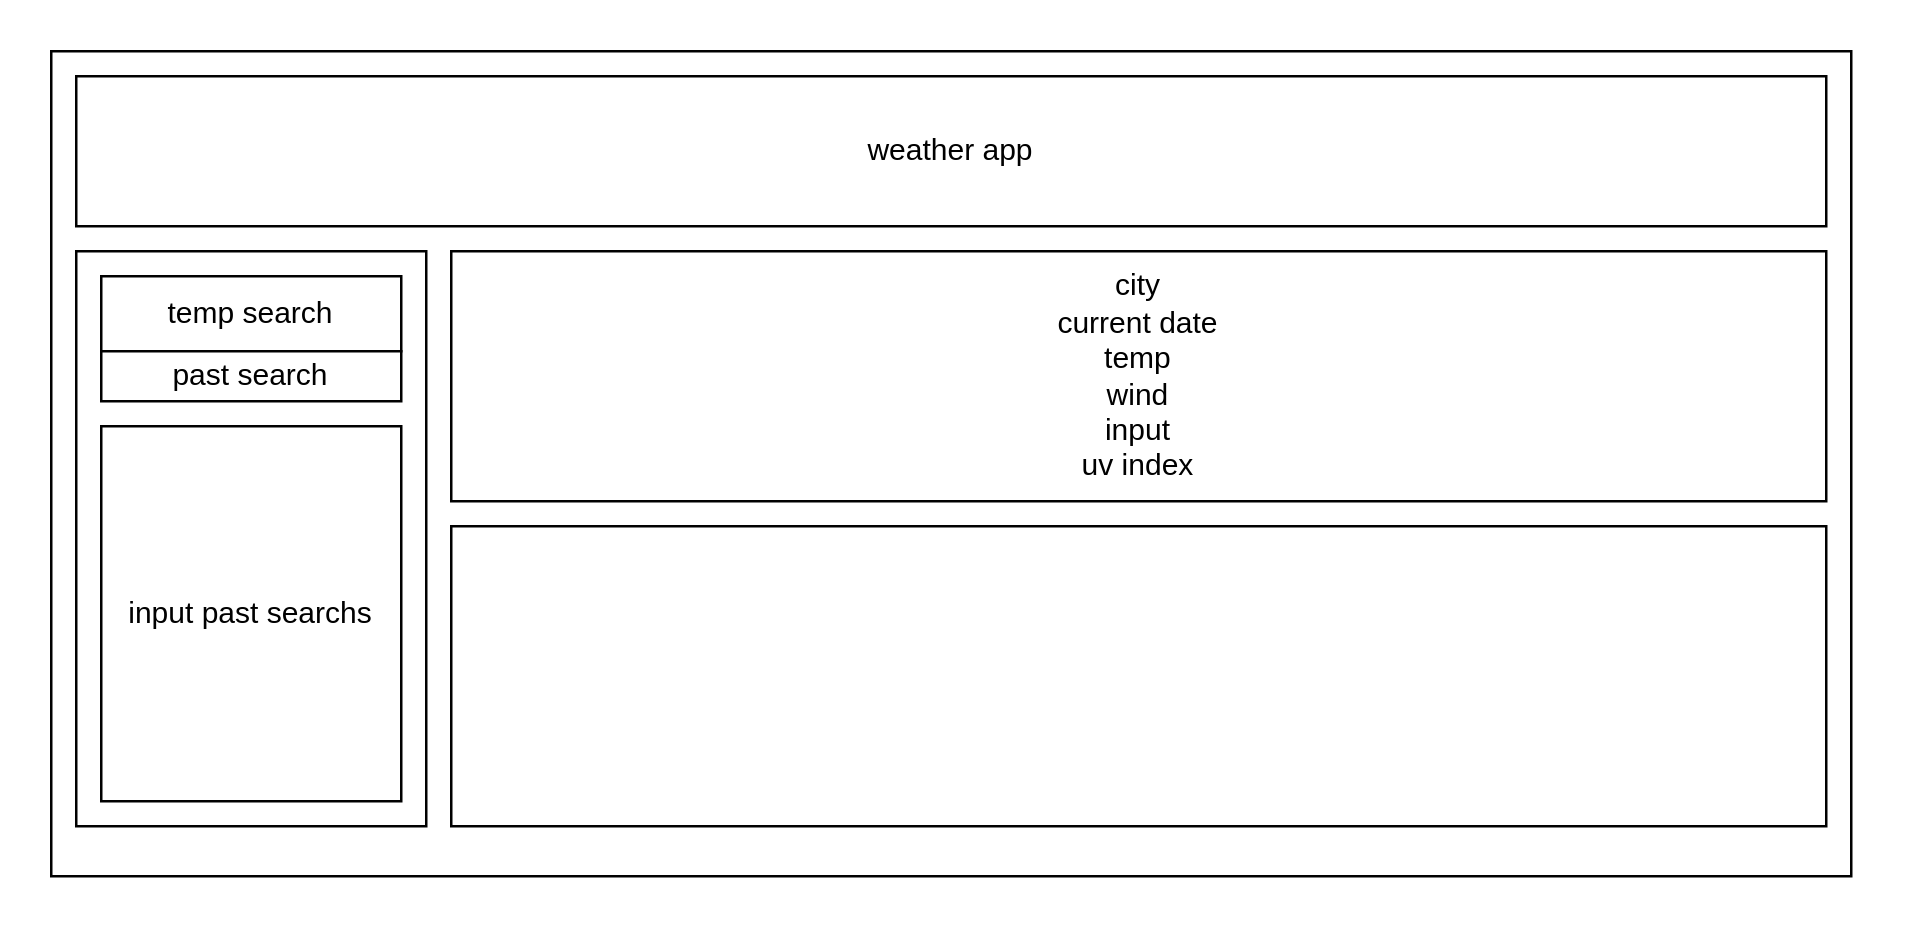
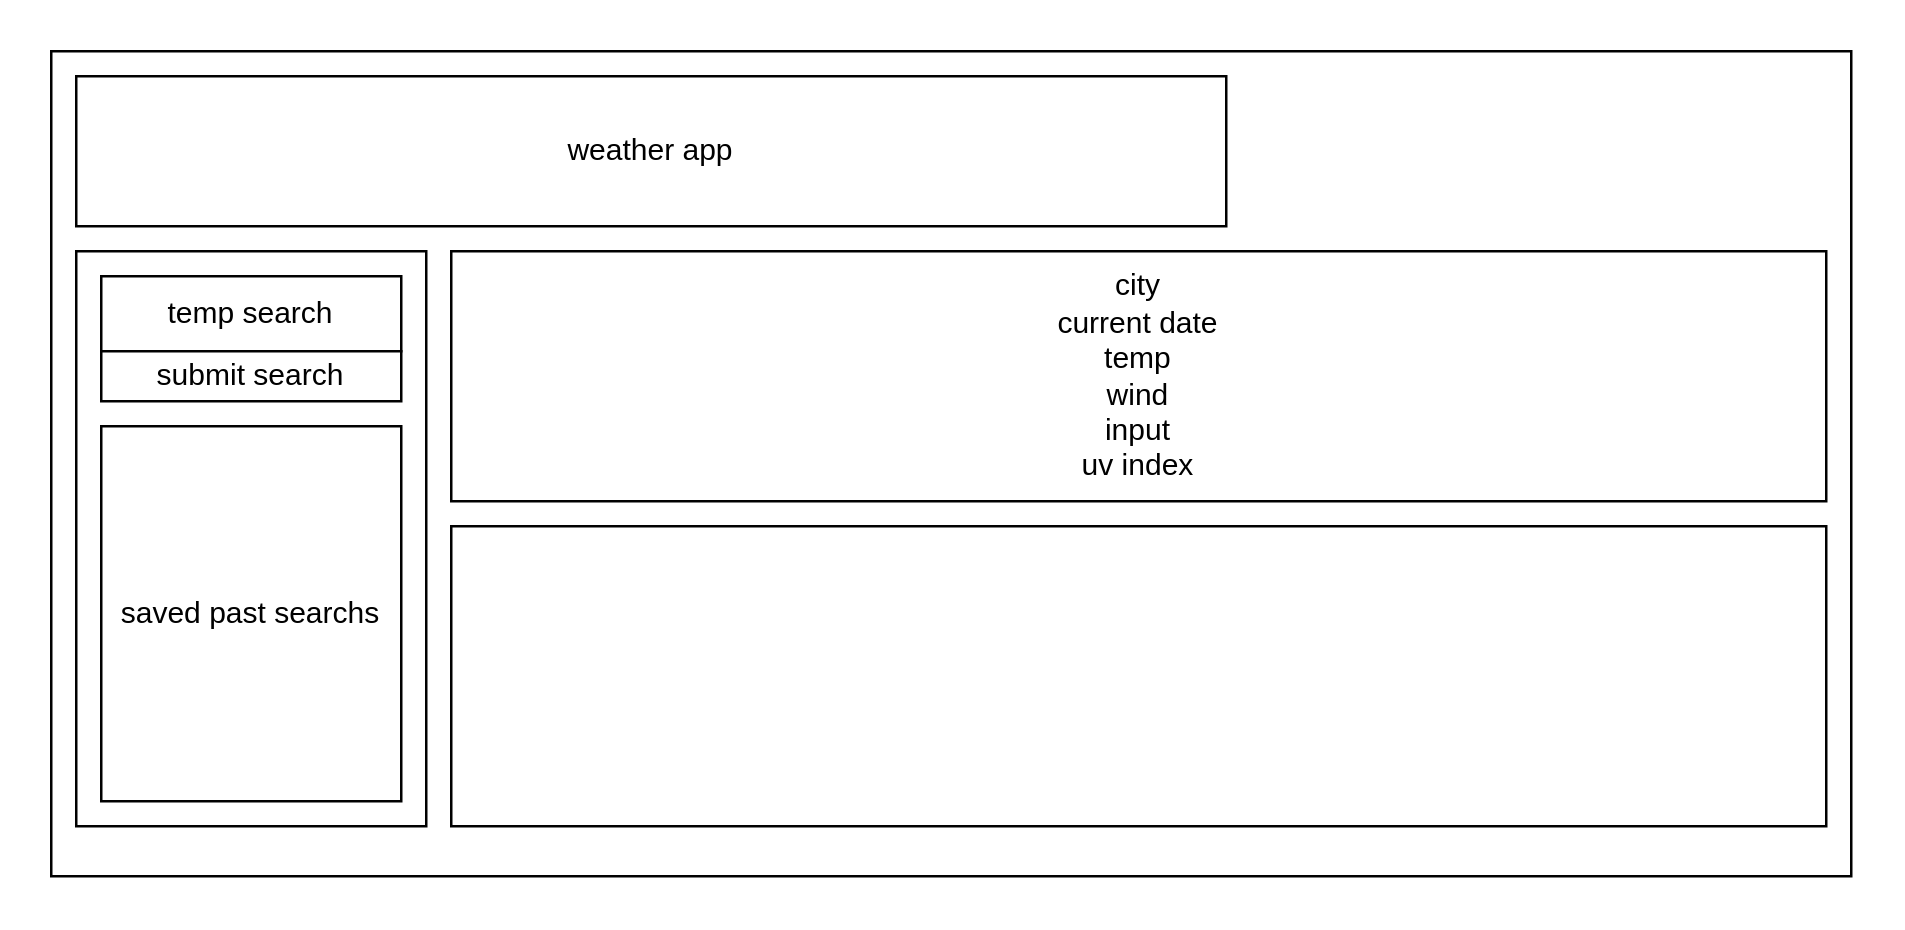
(951, 151) -> (651, 151)
(251, 376) -> (251, 376)
(251, 614) -> (251, 614)
